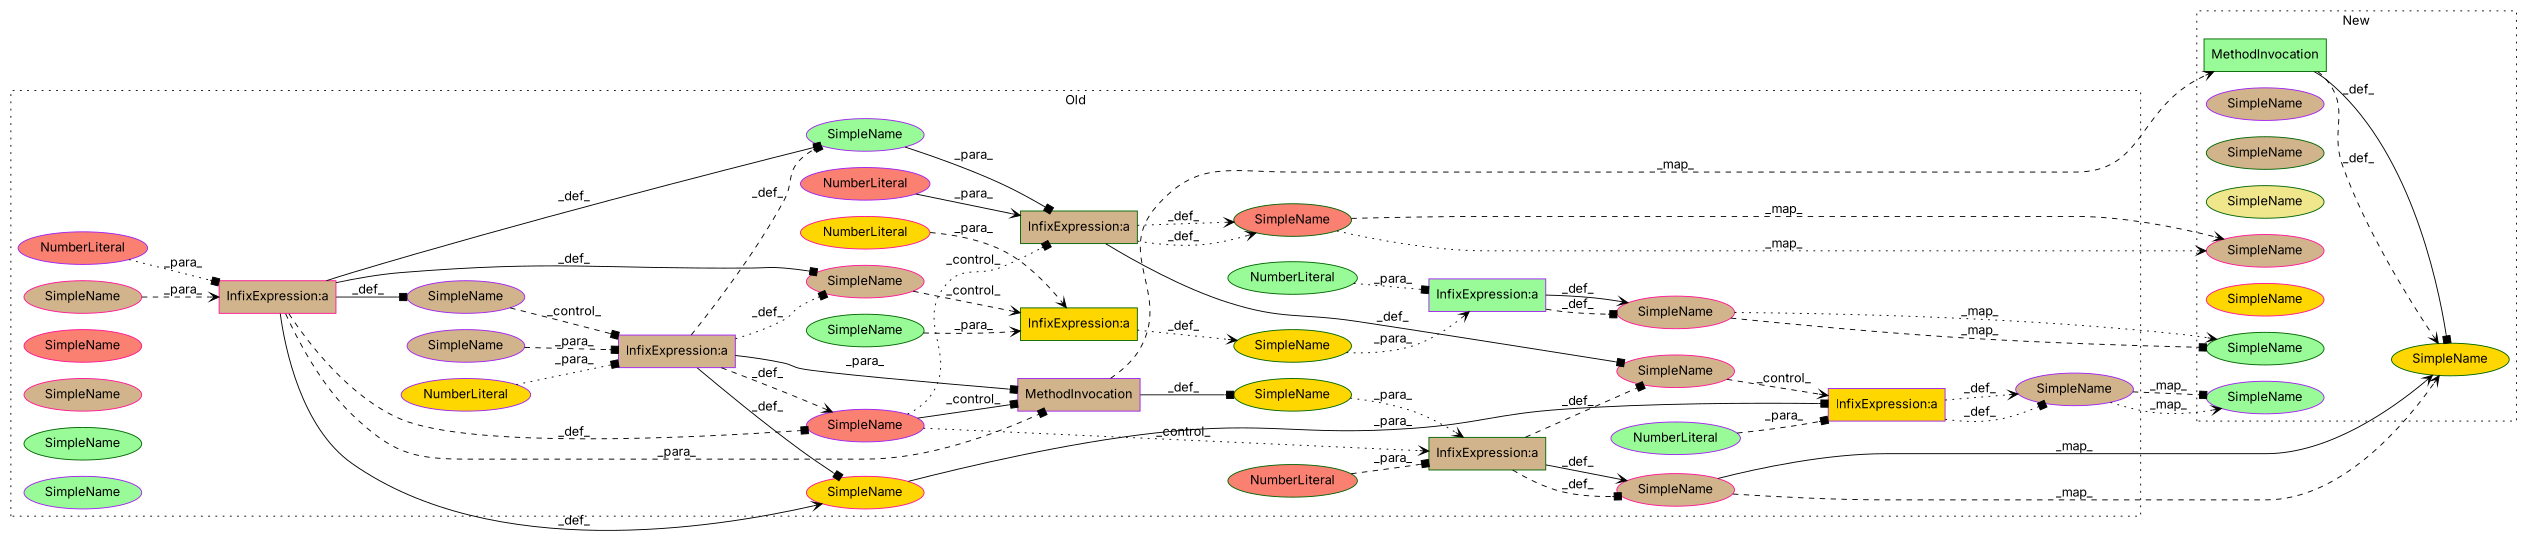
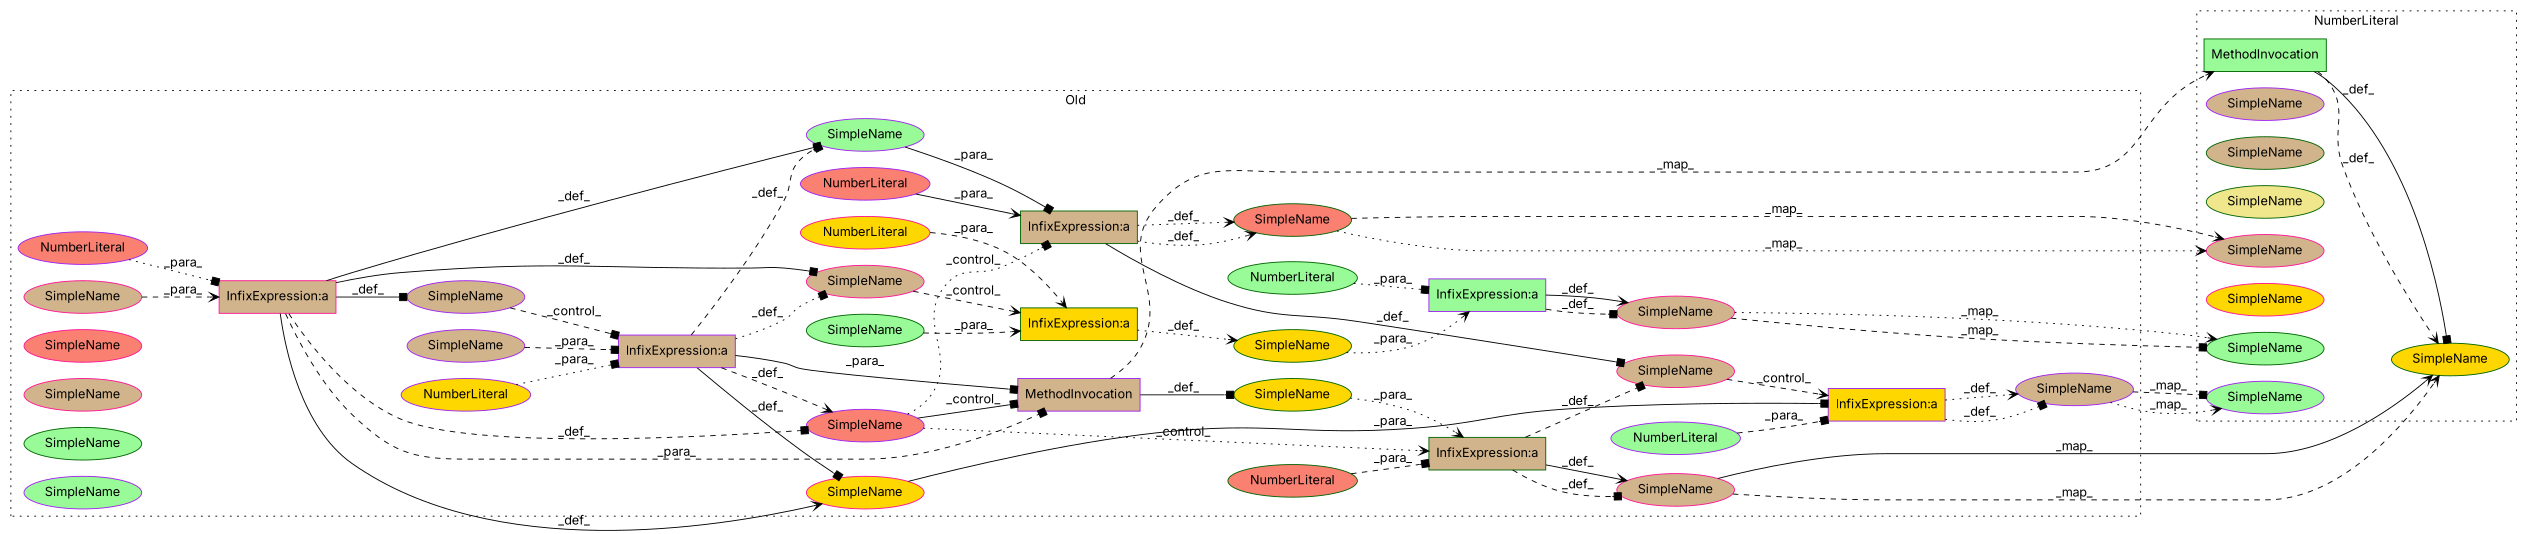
(2357, 21) -> (2357, 21)
